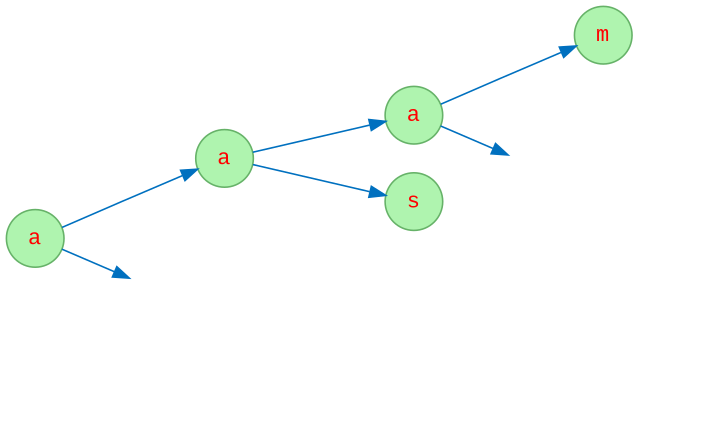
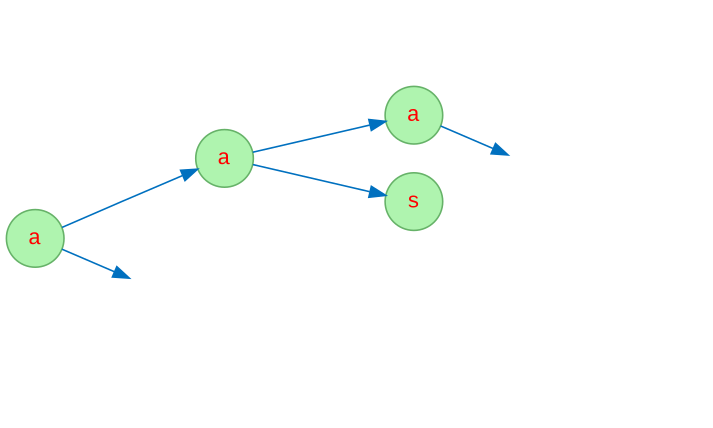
(603, 35) -> none
